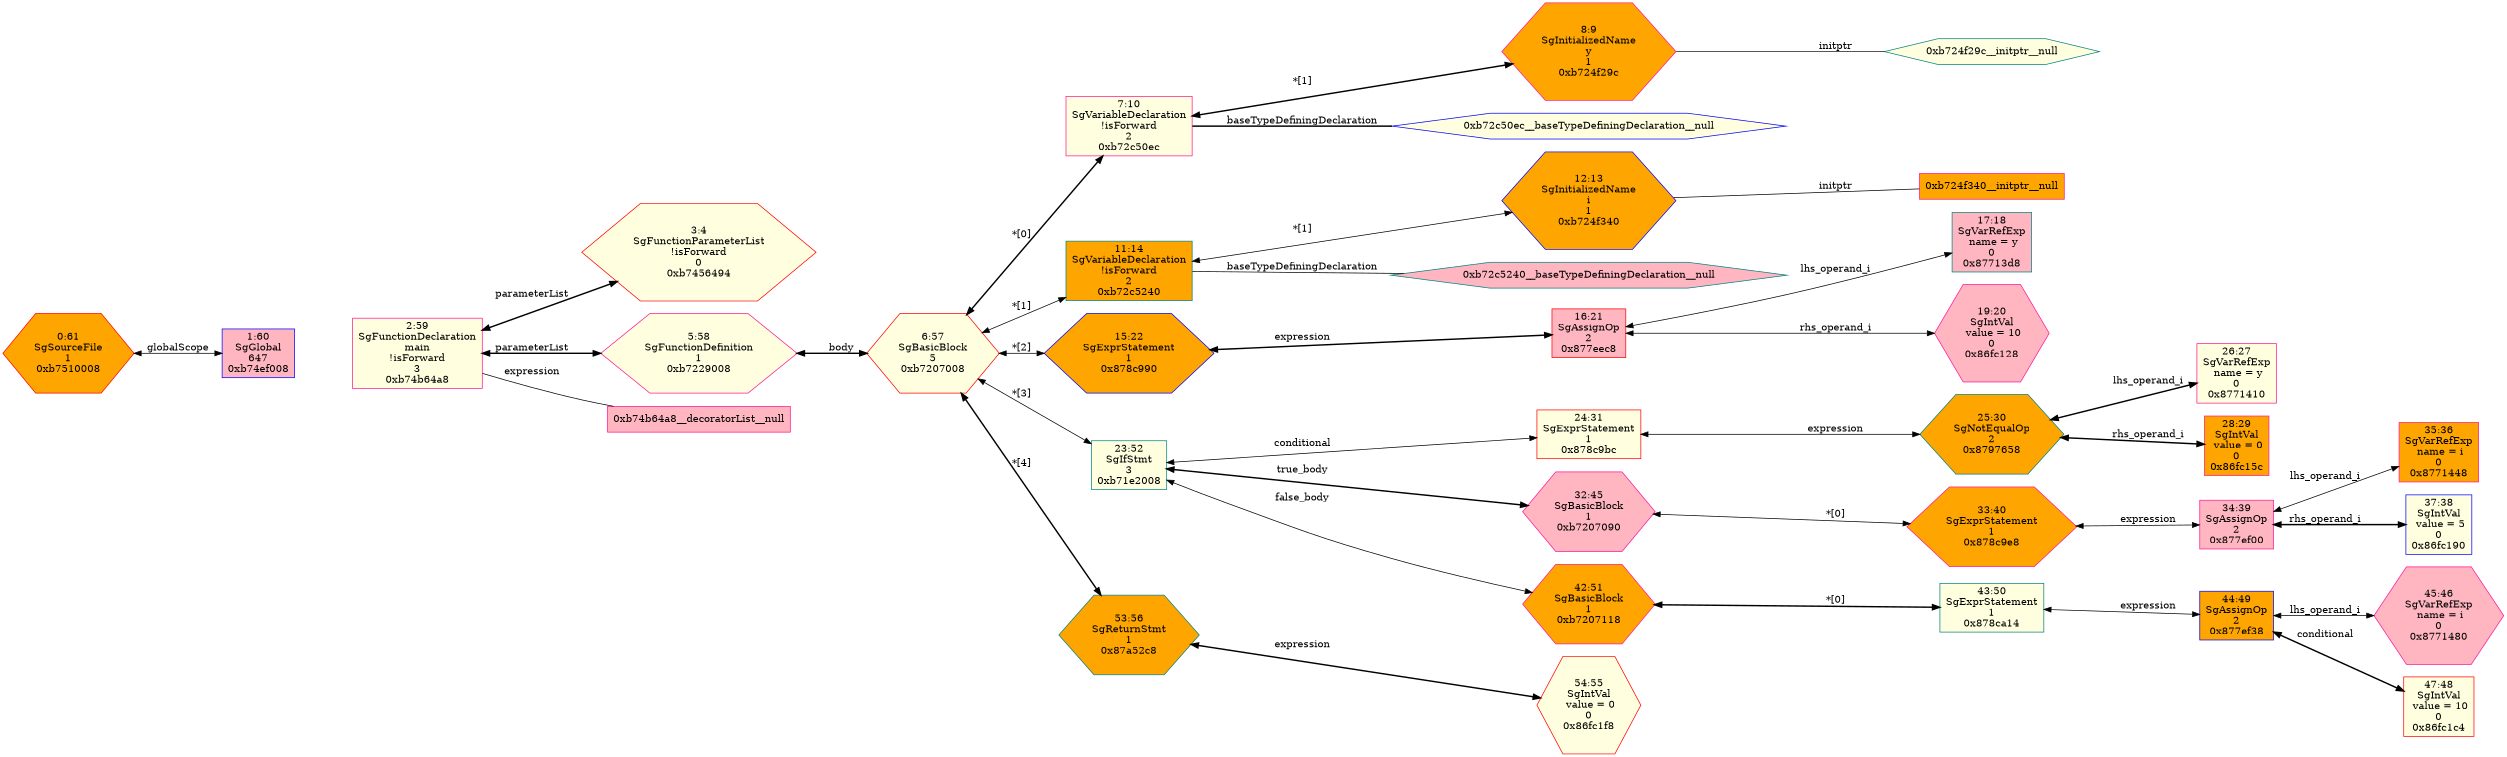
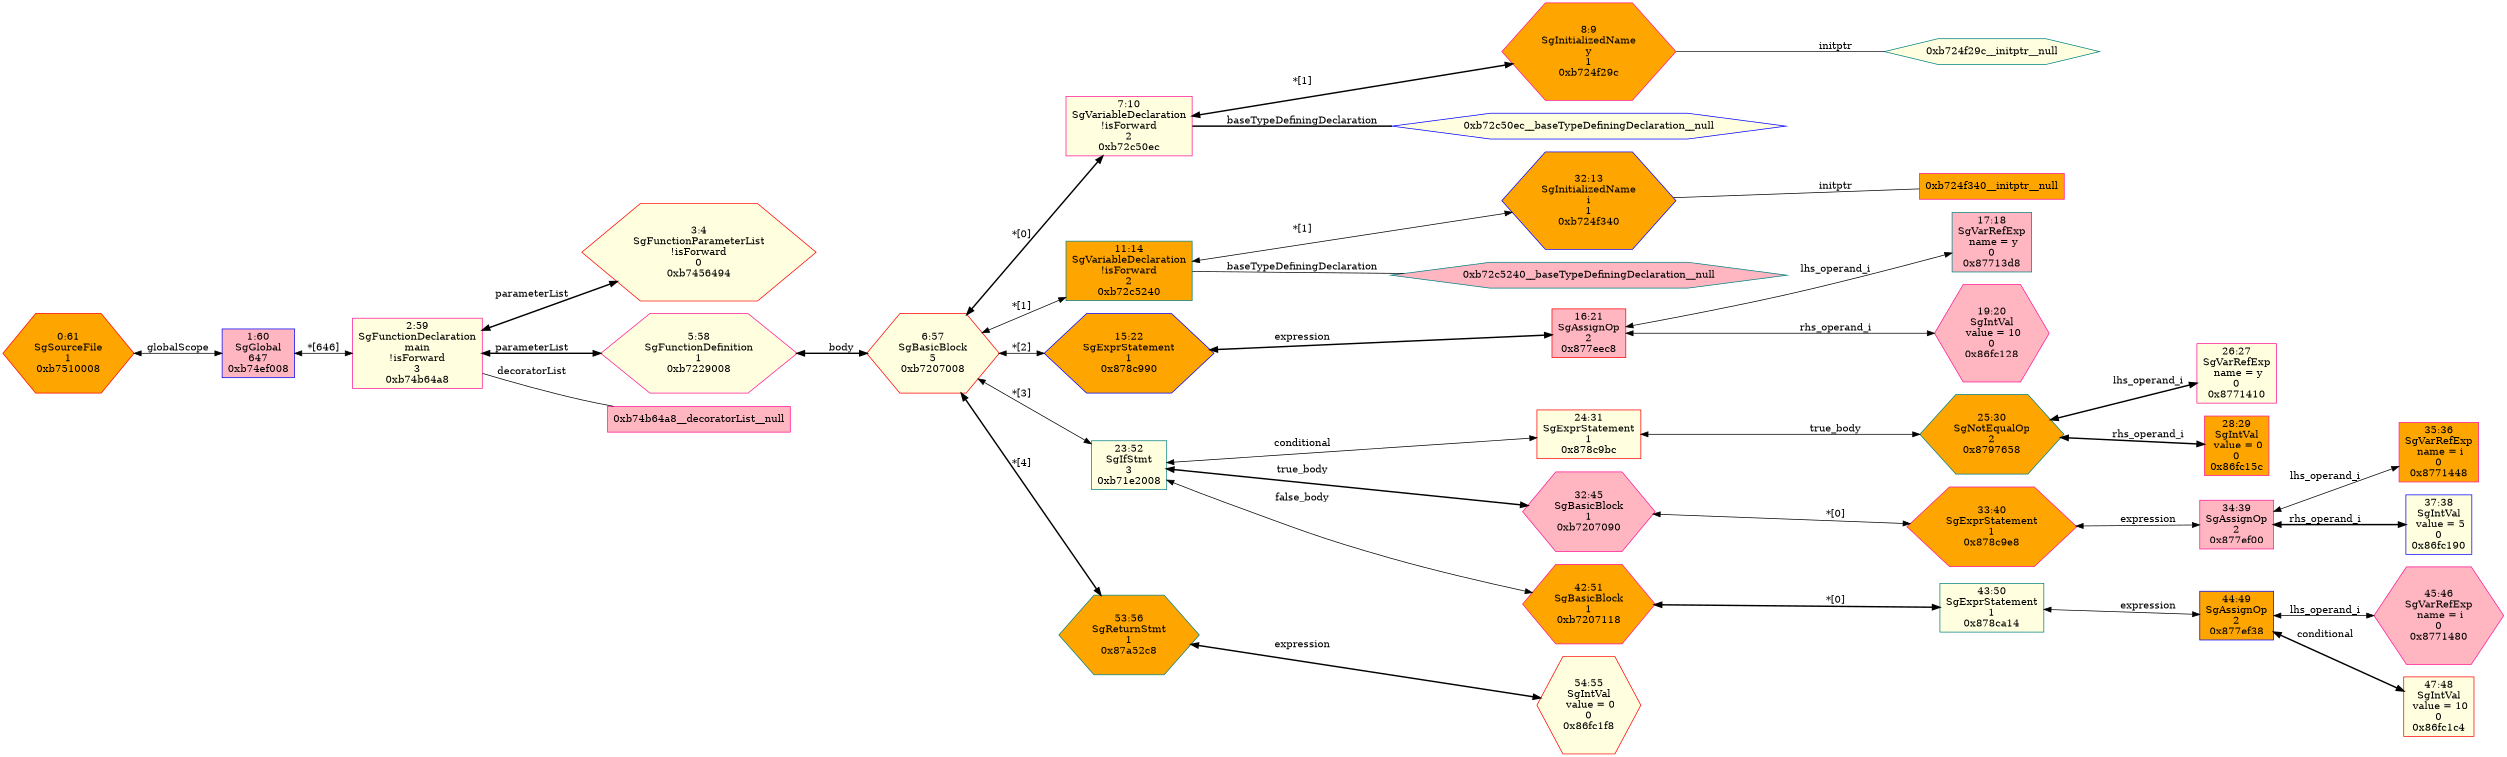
(1589, 201) -> (1589, 201)
none -> (324, 353)
(532, 372) -> (532, 372)
(1836, 429) -> (1836, 429)
